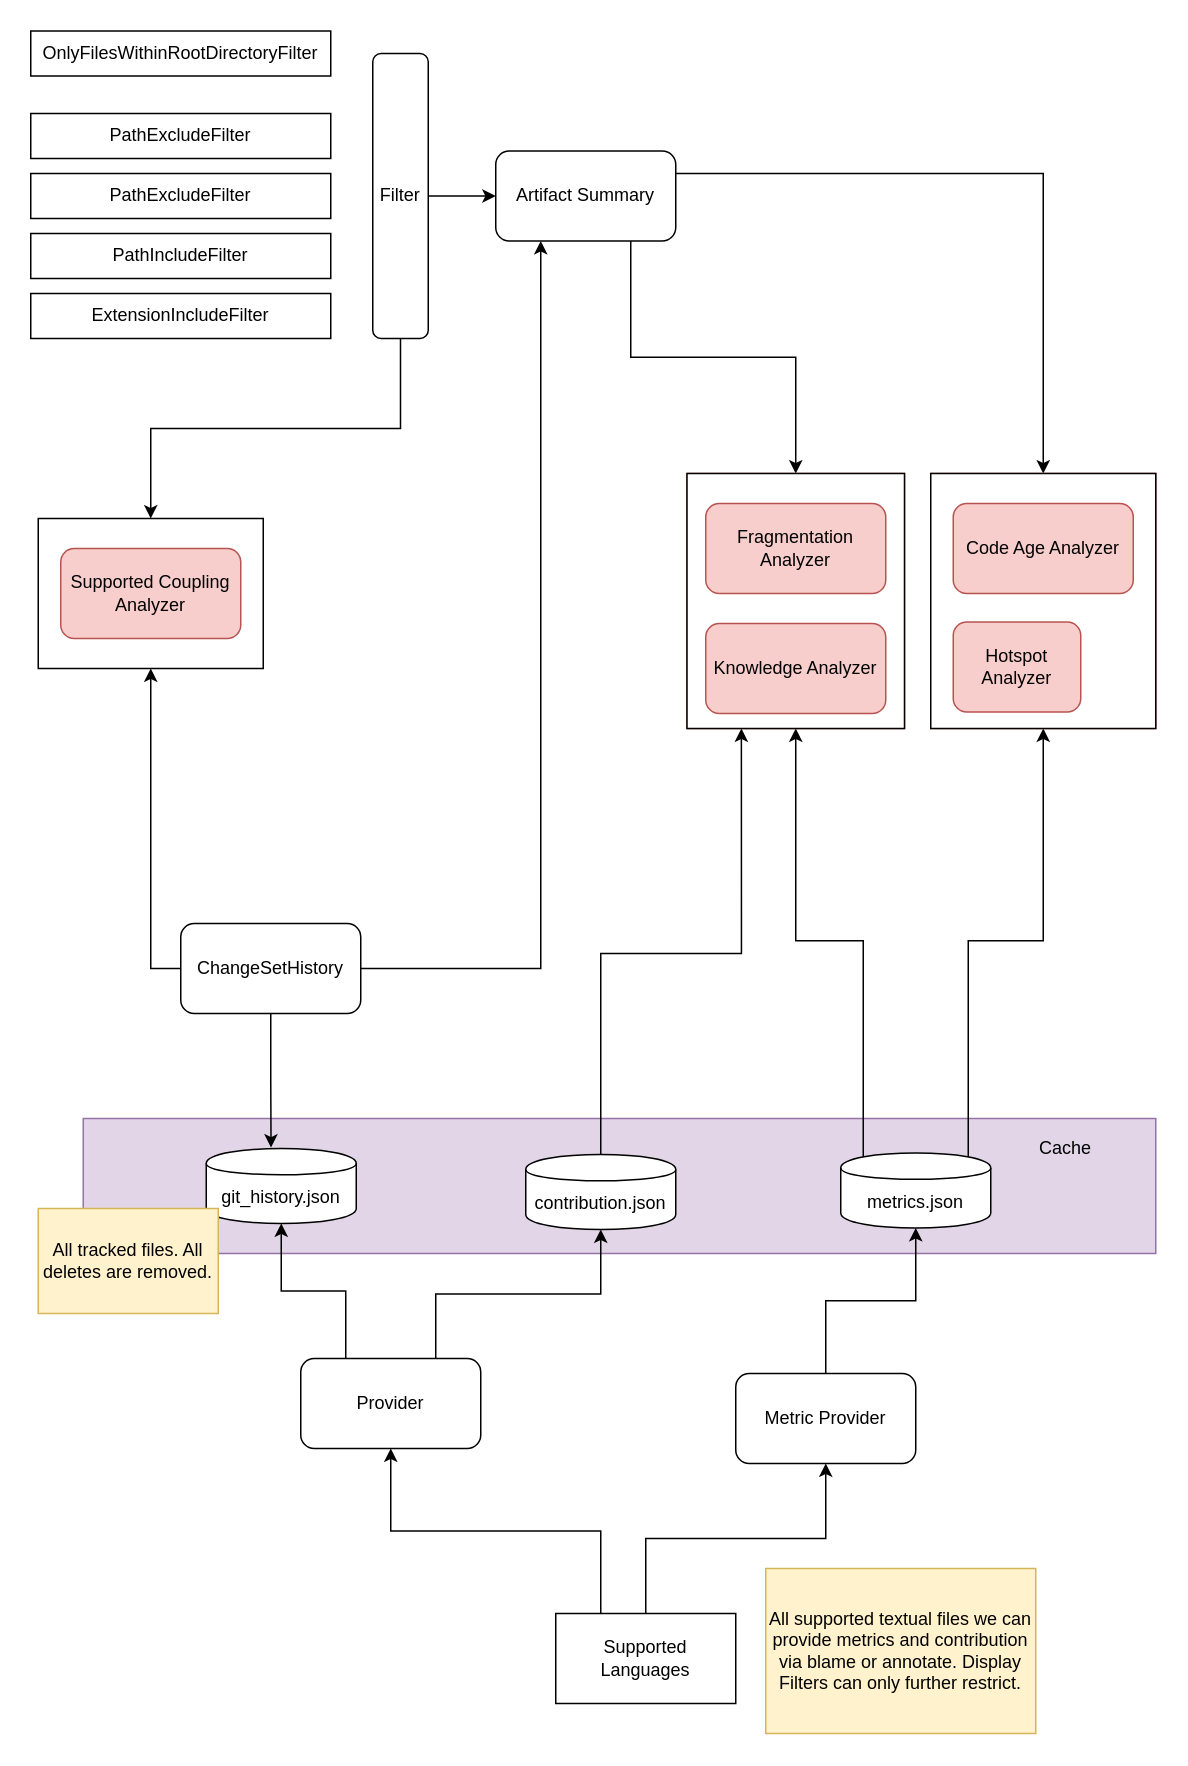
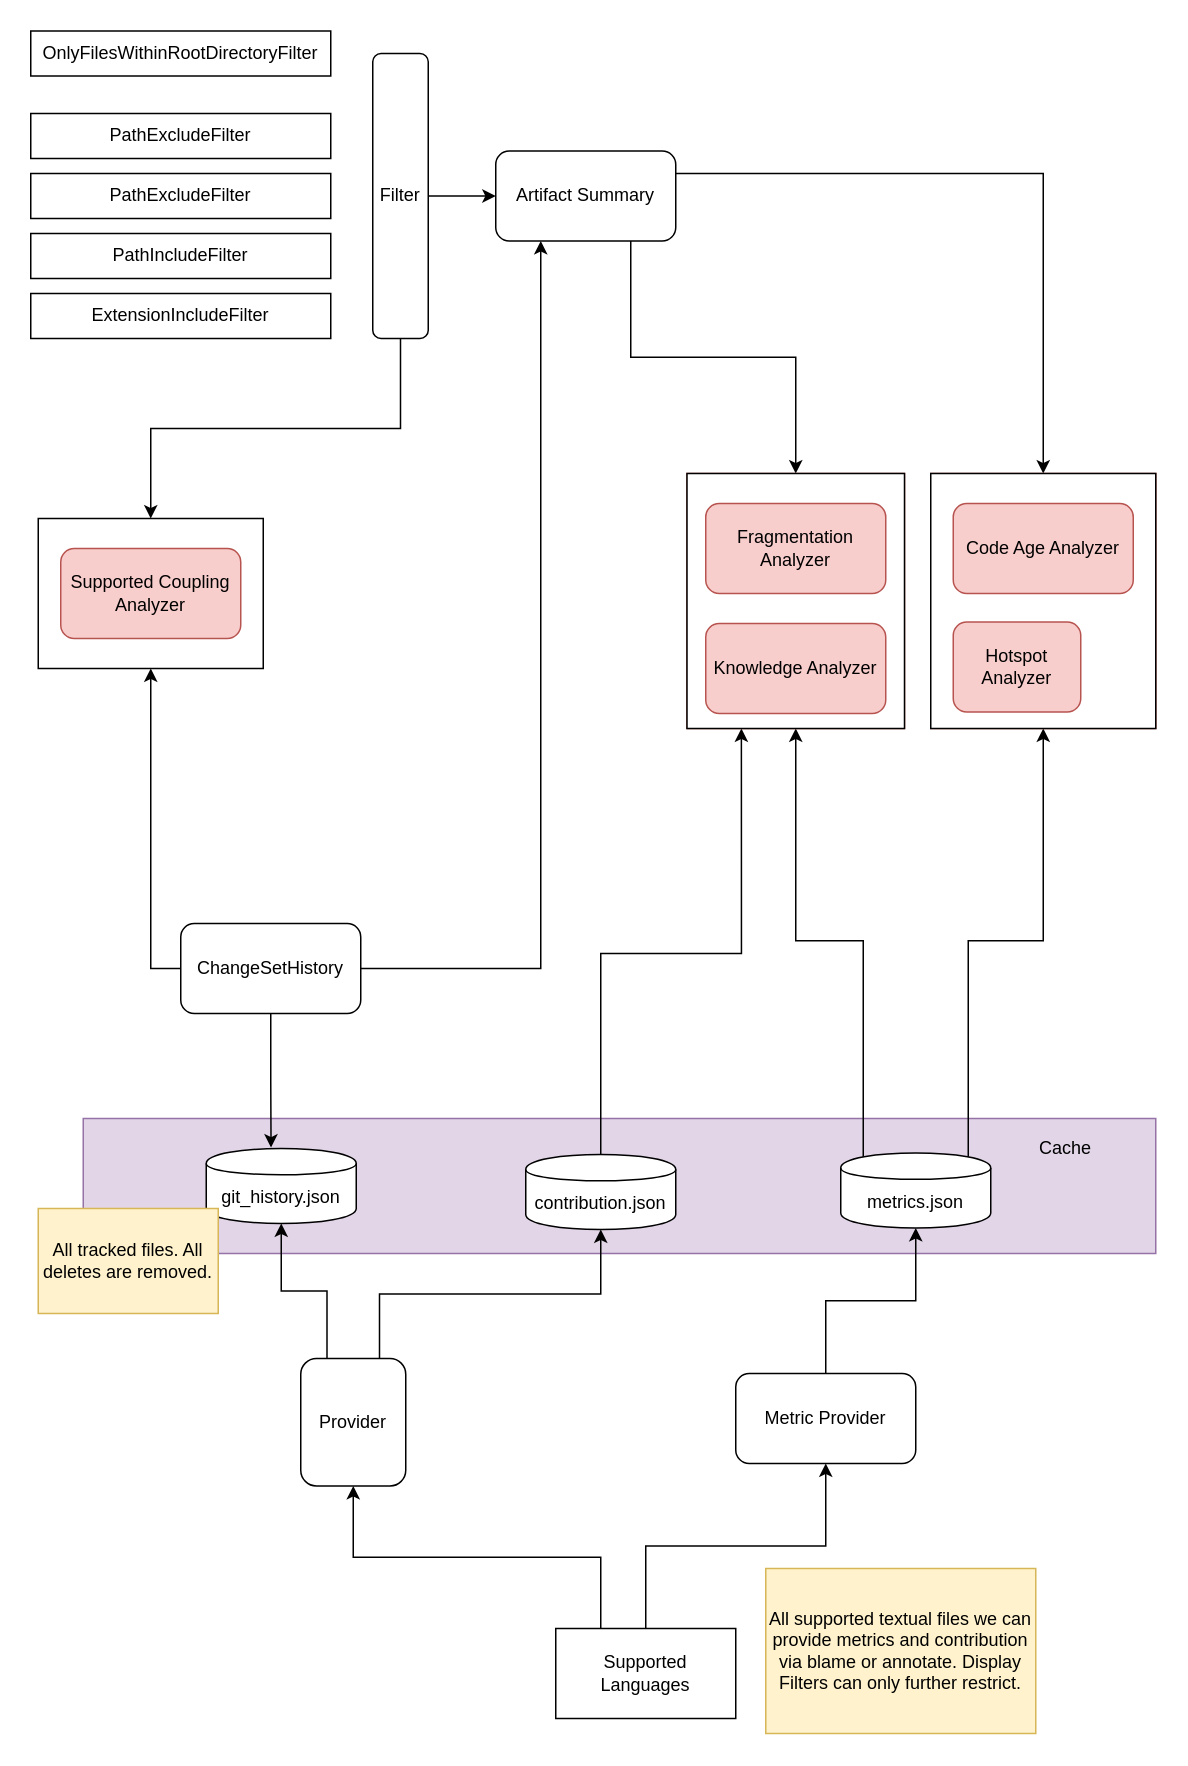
(391, 1403) -> (353, 1422)
(646, 1658) -> (646, 1673)
